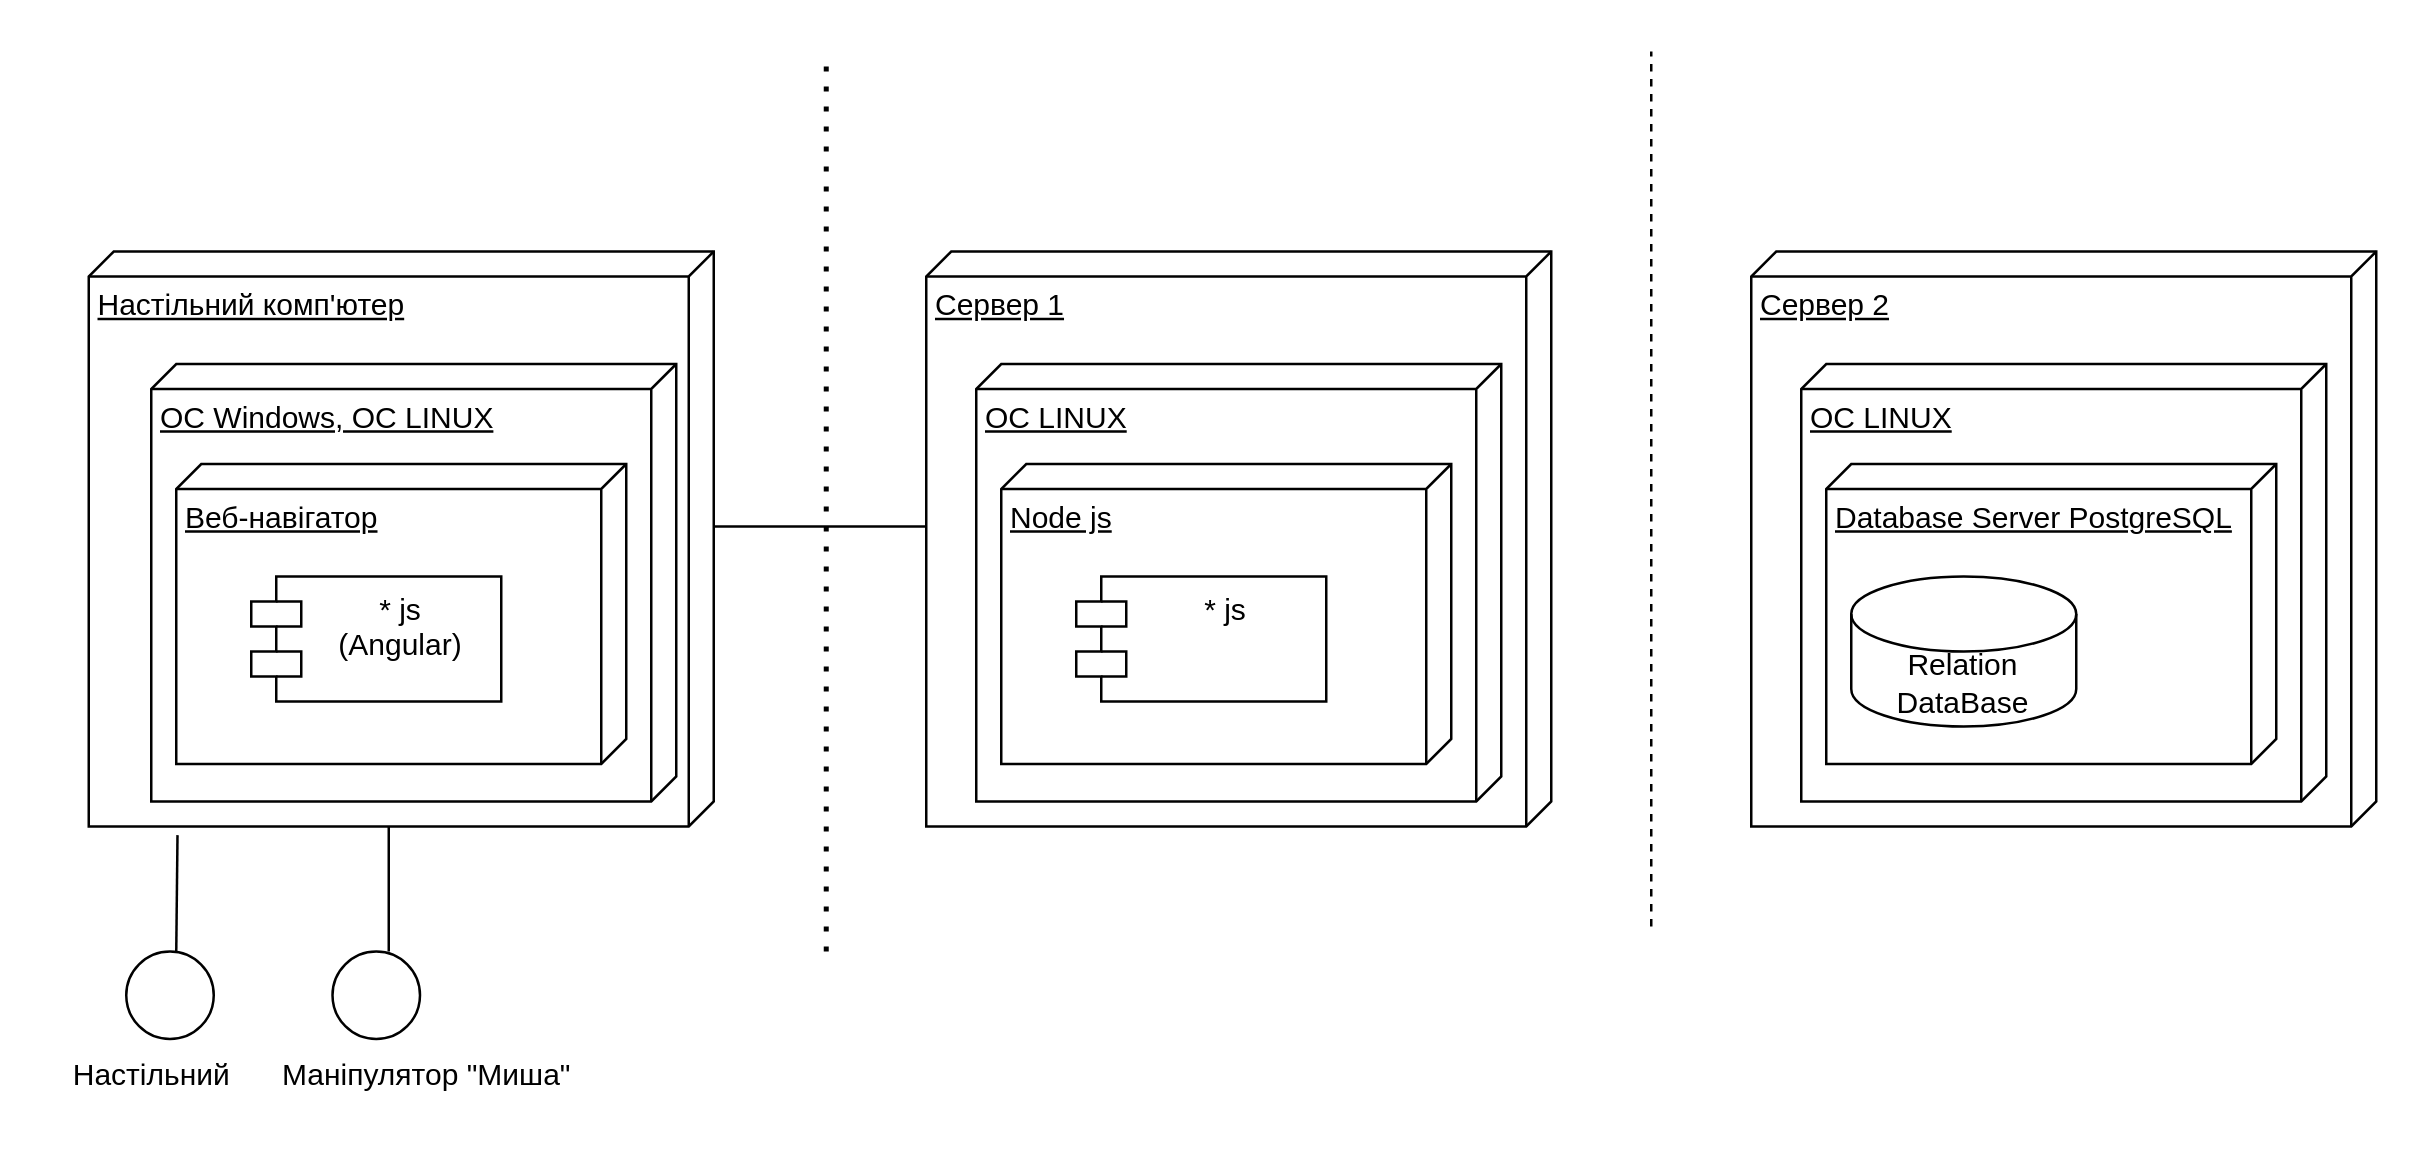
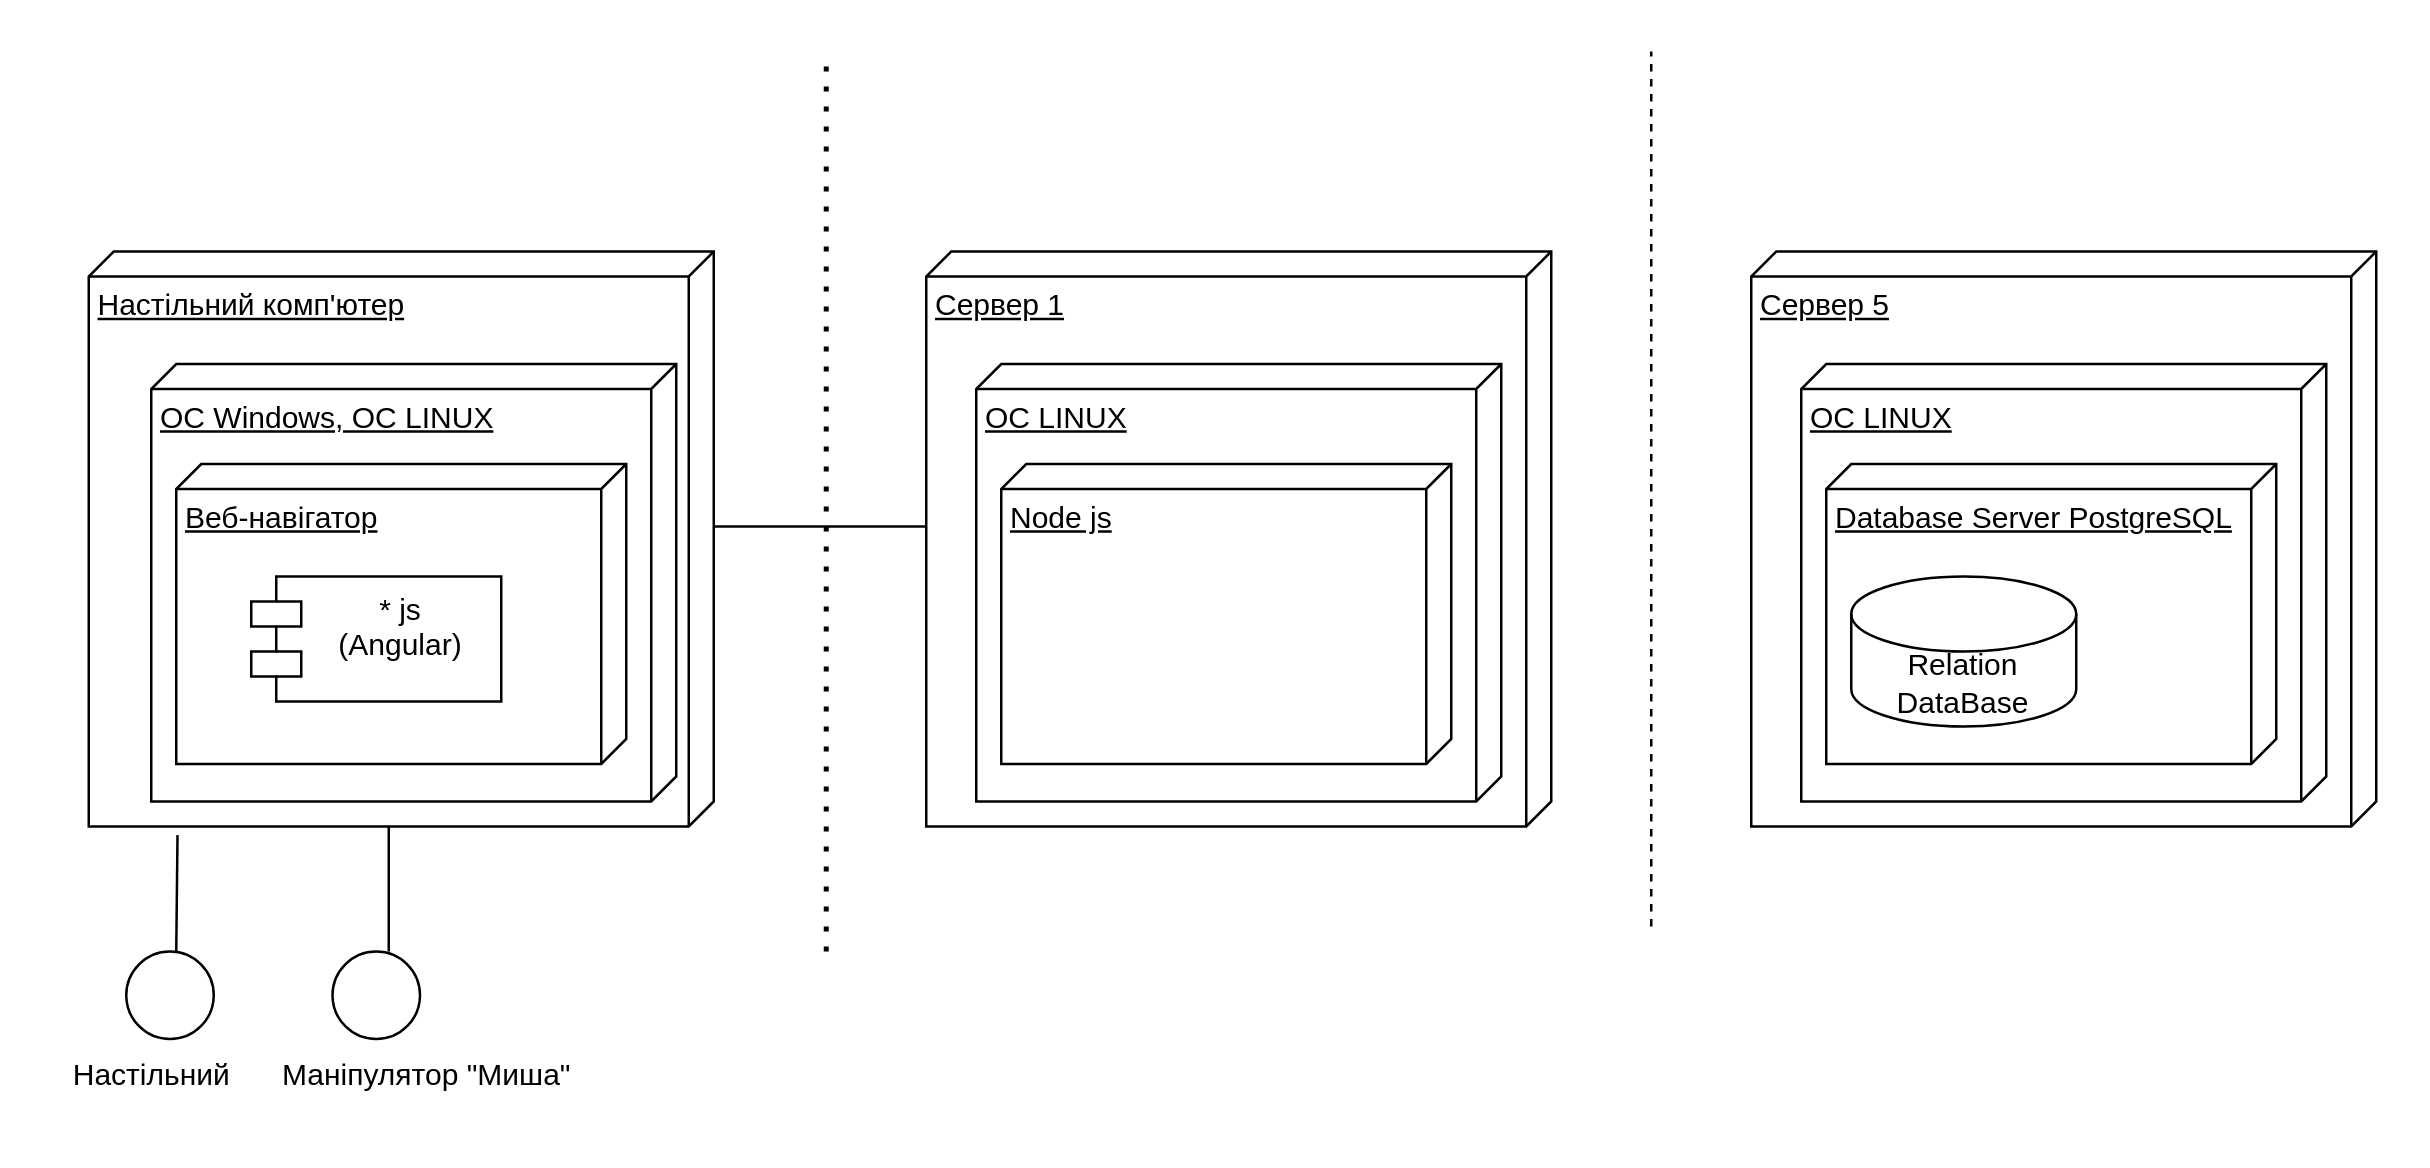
(1825, 307) -> (1825, 307)
(1201, 639) -> none
